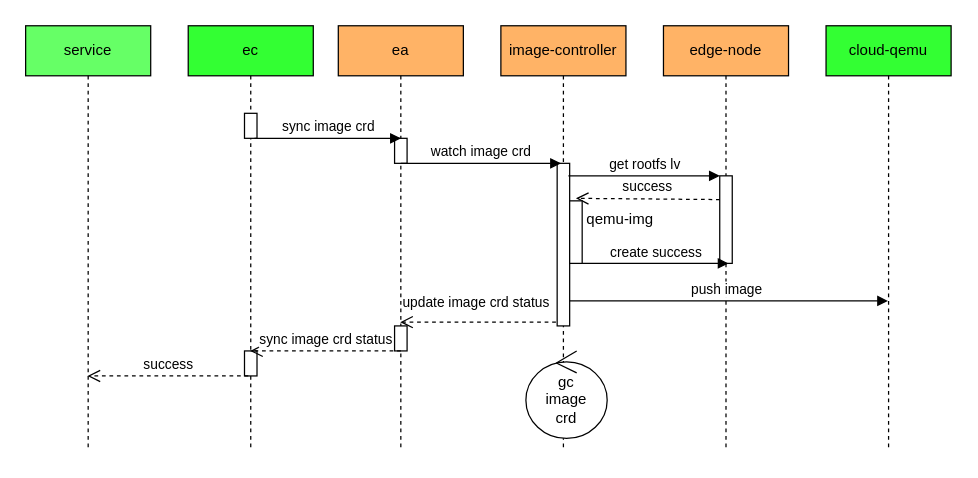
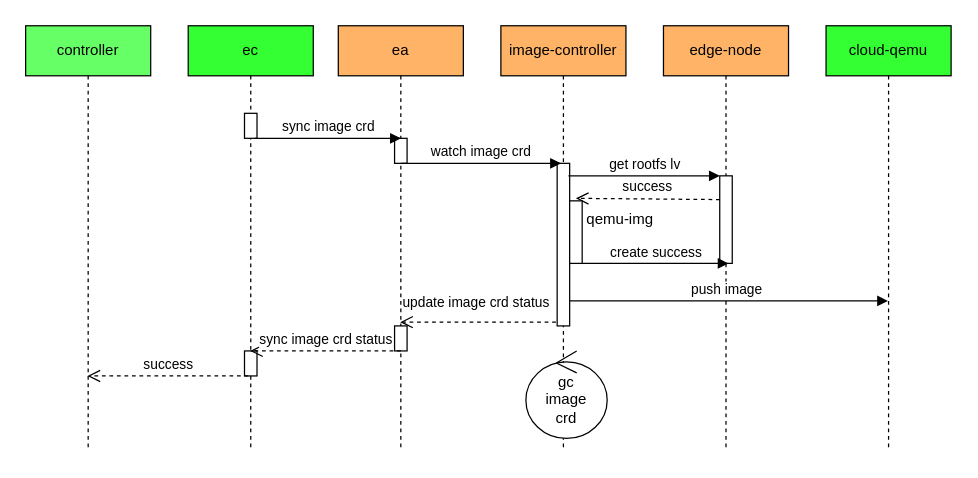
(88, 51) -> (88, 51)
